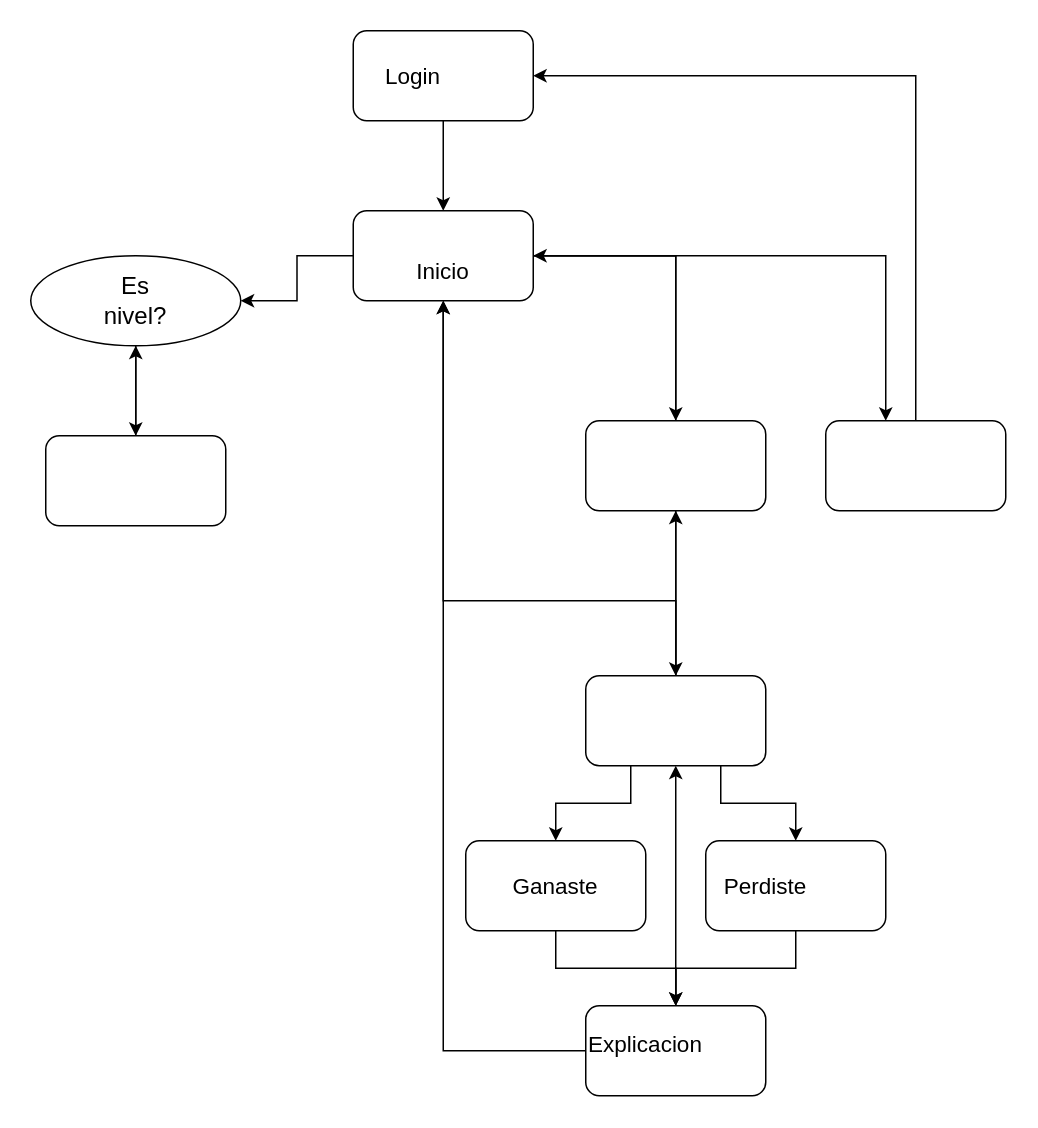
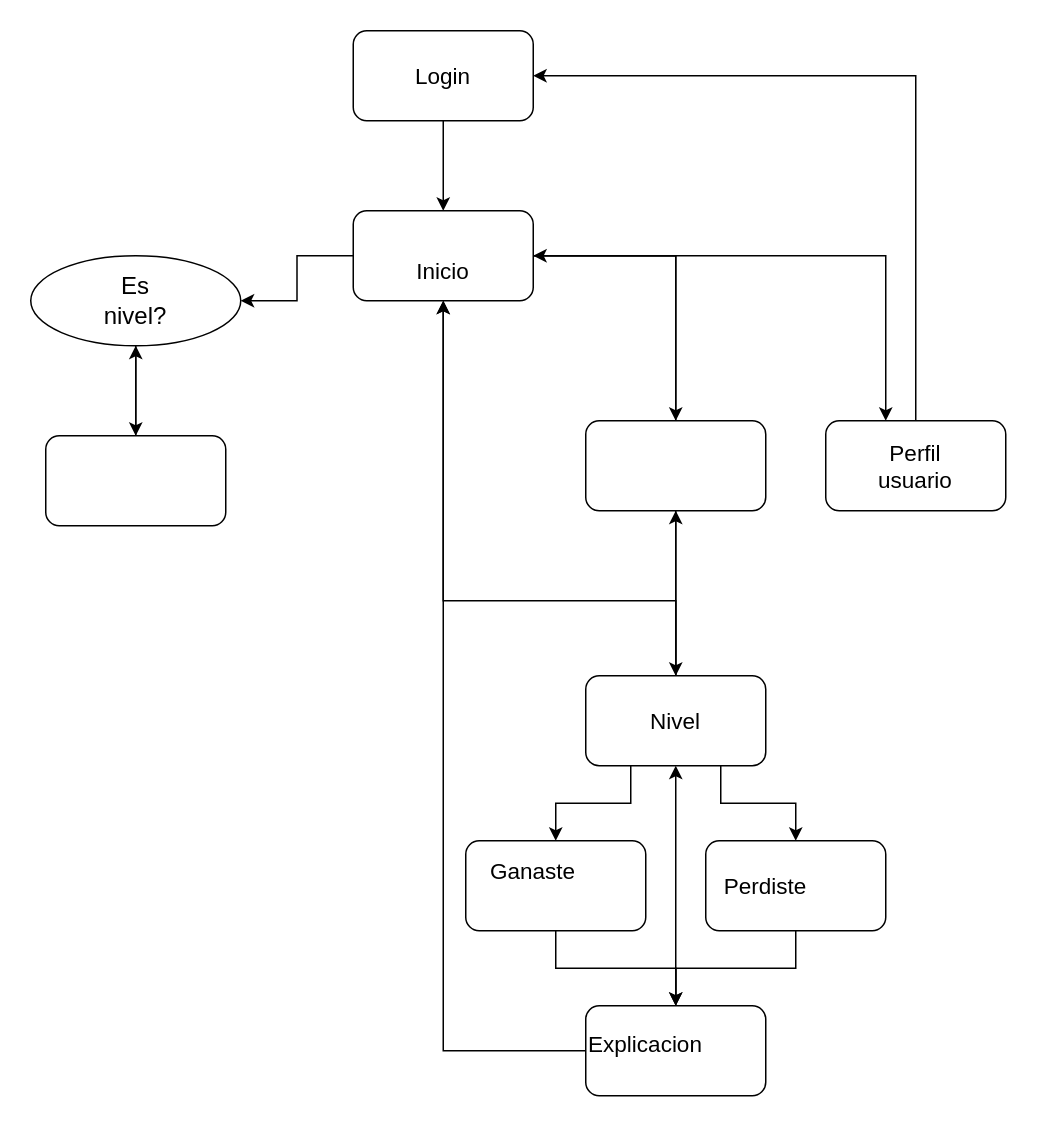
(413, 76) -> (443, 76)
none -> (916, 466)
none -> (676, 721)
(556, 886) -> (533, 871)
